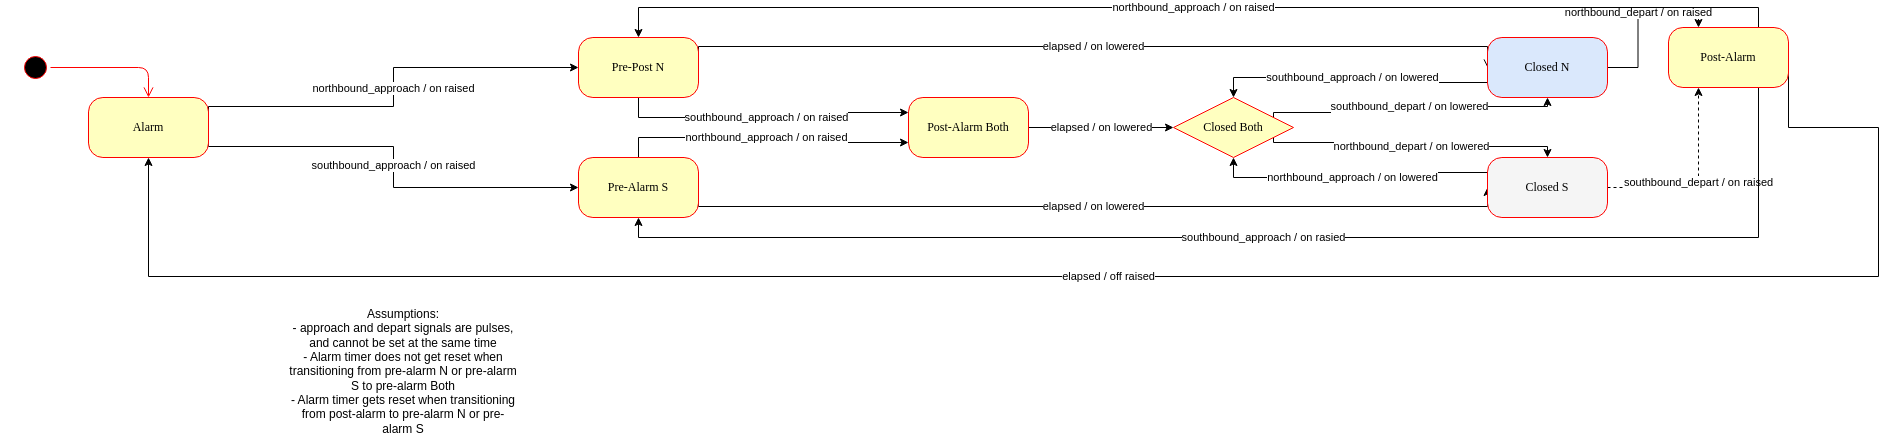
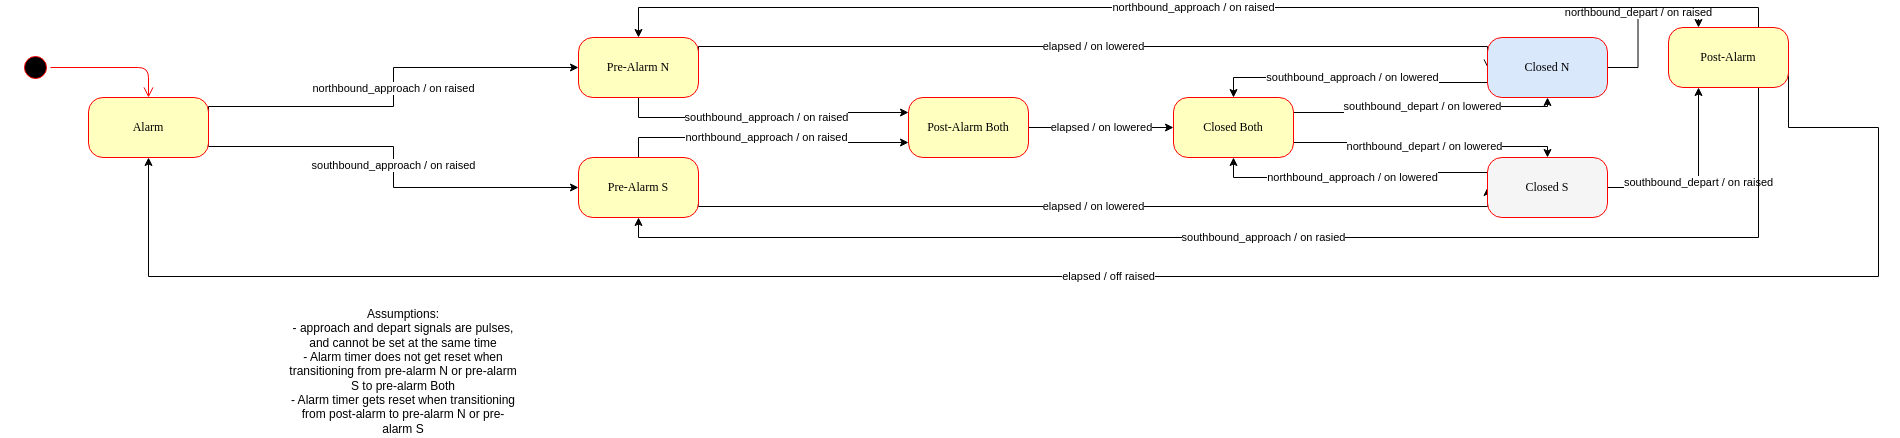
(639, 68) -> (639, 68)
(1234, 128) -> (1234, 128)
(1699, 135) -> (1699, 135)
